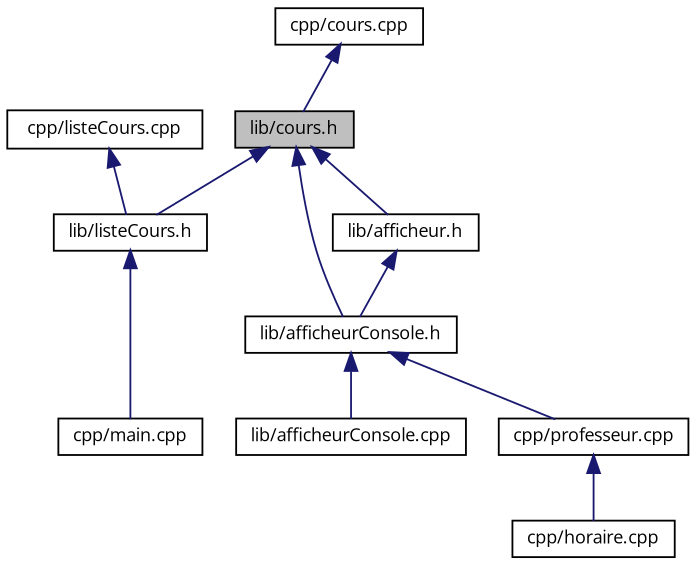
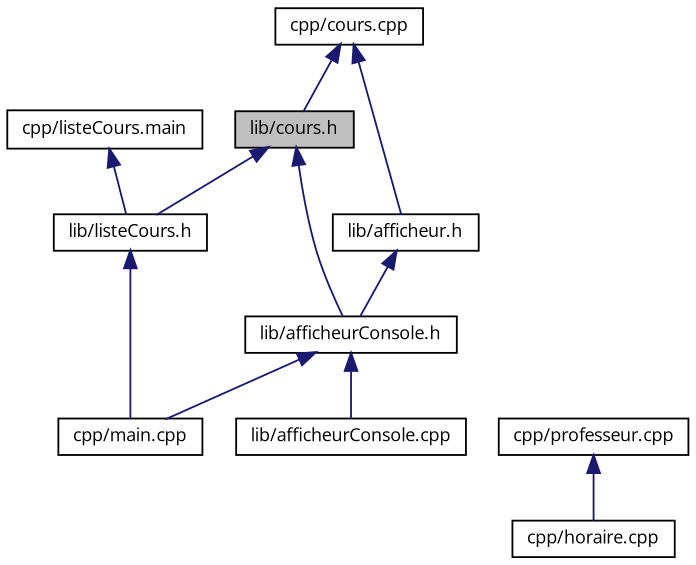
(105, 129) -> (105, 129)
(357, 187) -> (380, 138)
(481, 389) -> (232, 389)
